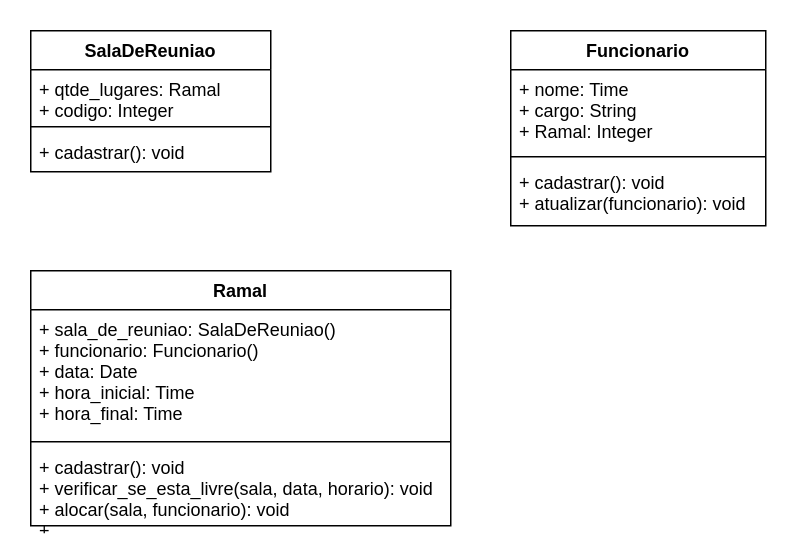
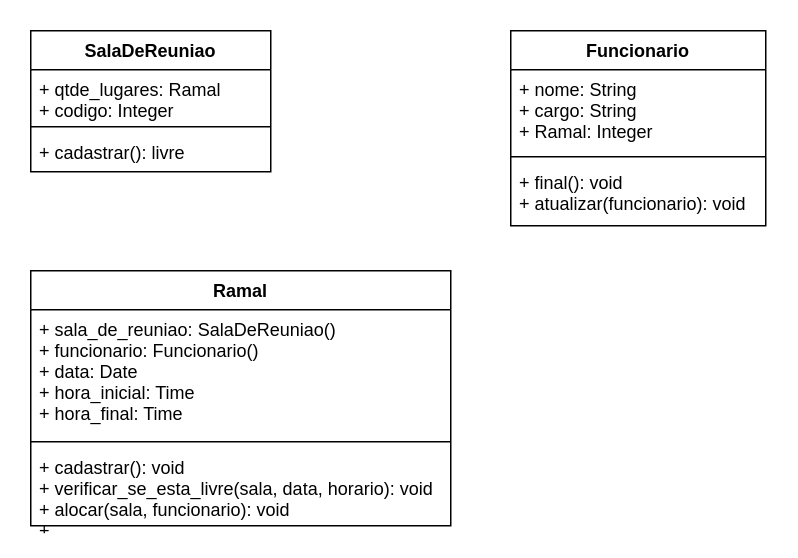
(570, 90) -> (580, 90)
(125, 153) -> (128, 153)
(605, 183) -> (581, 183)
